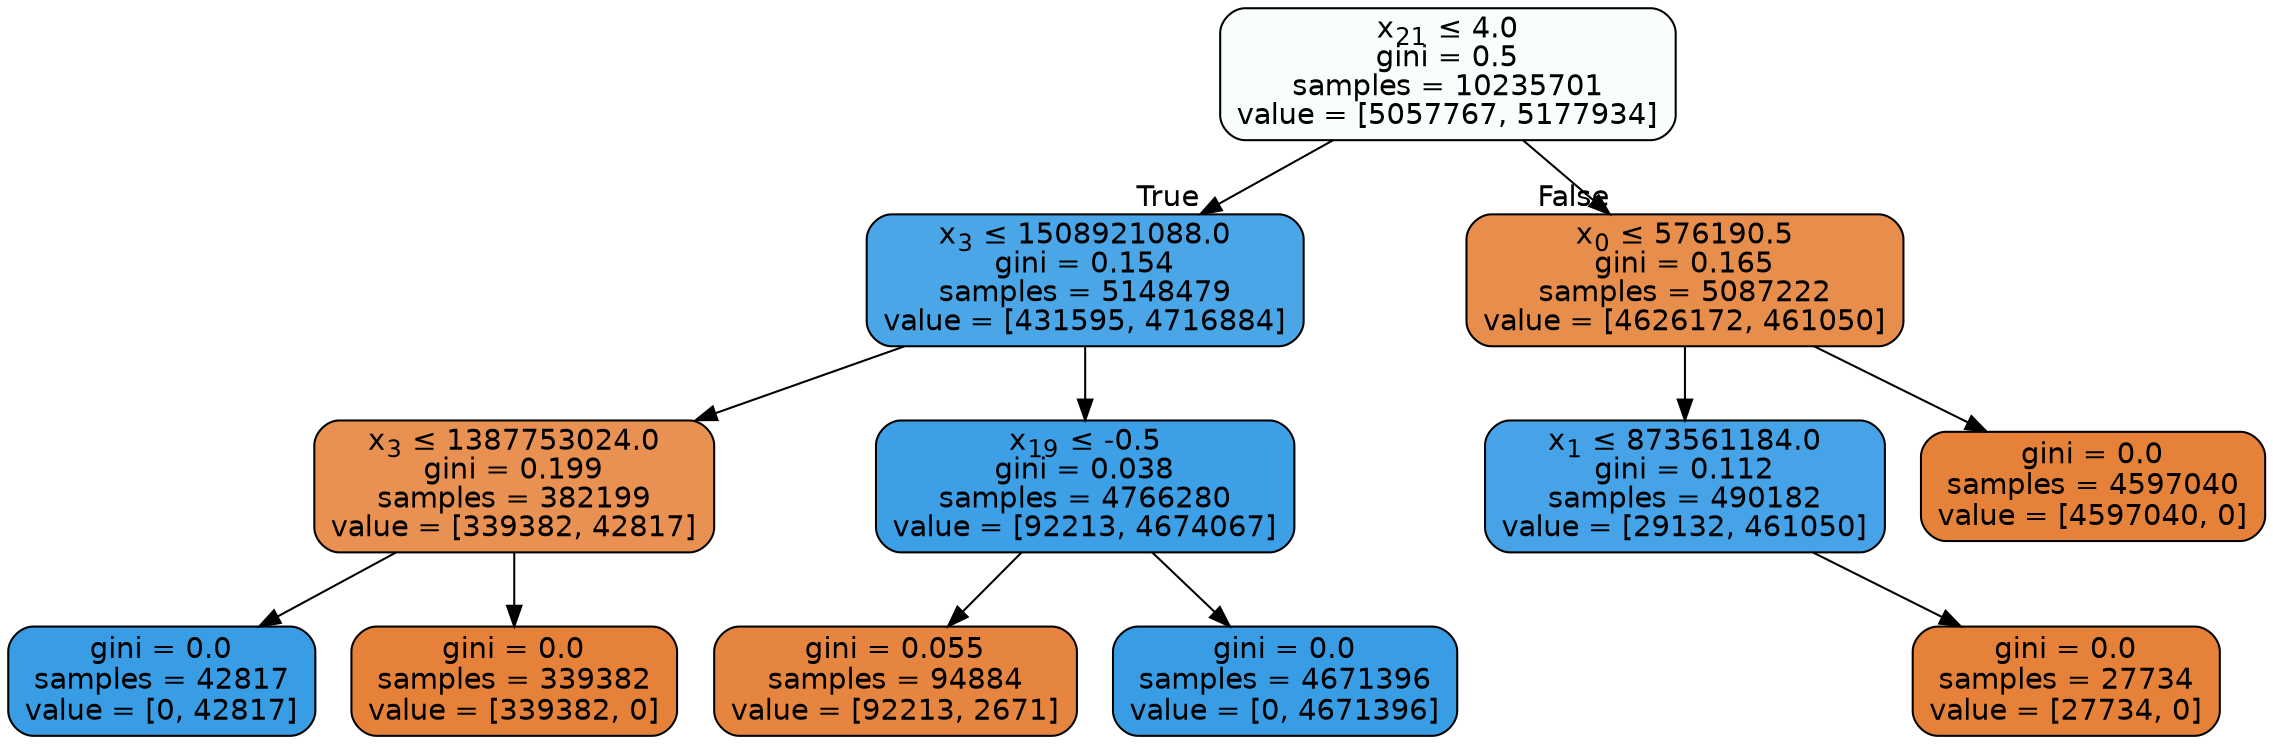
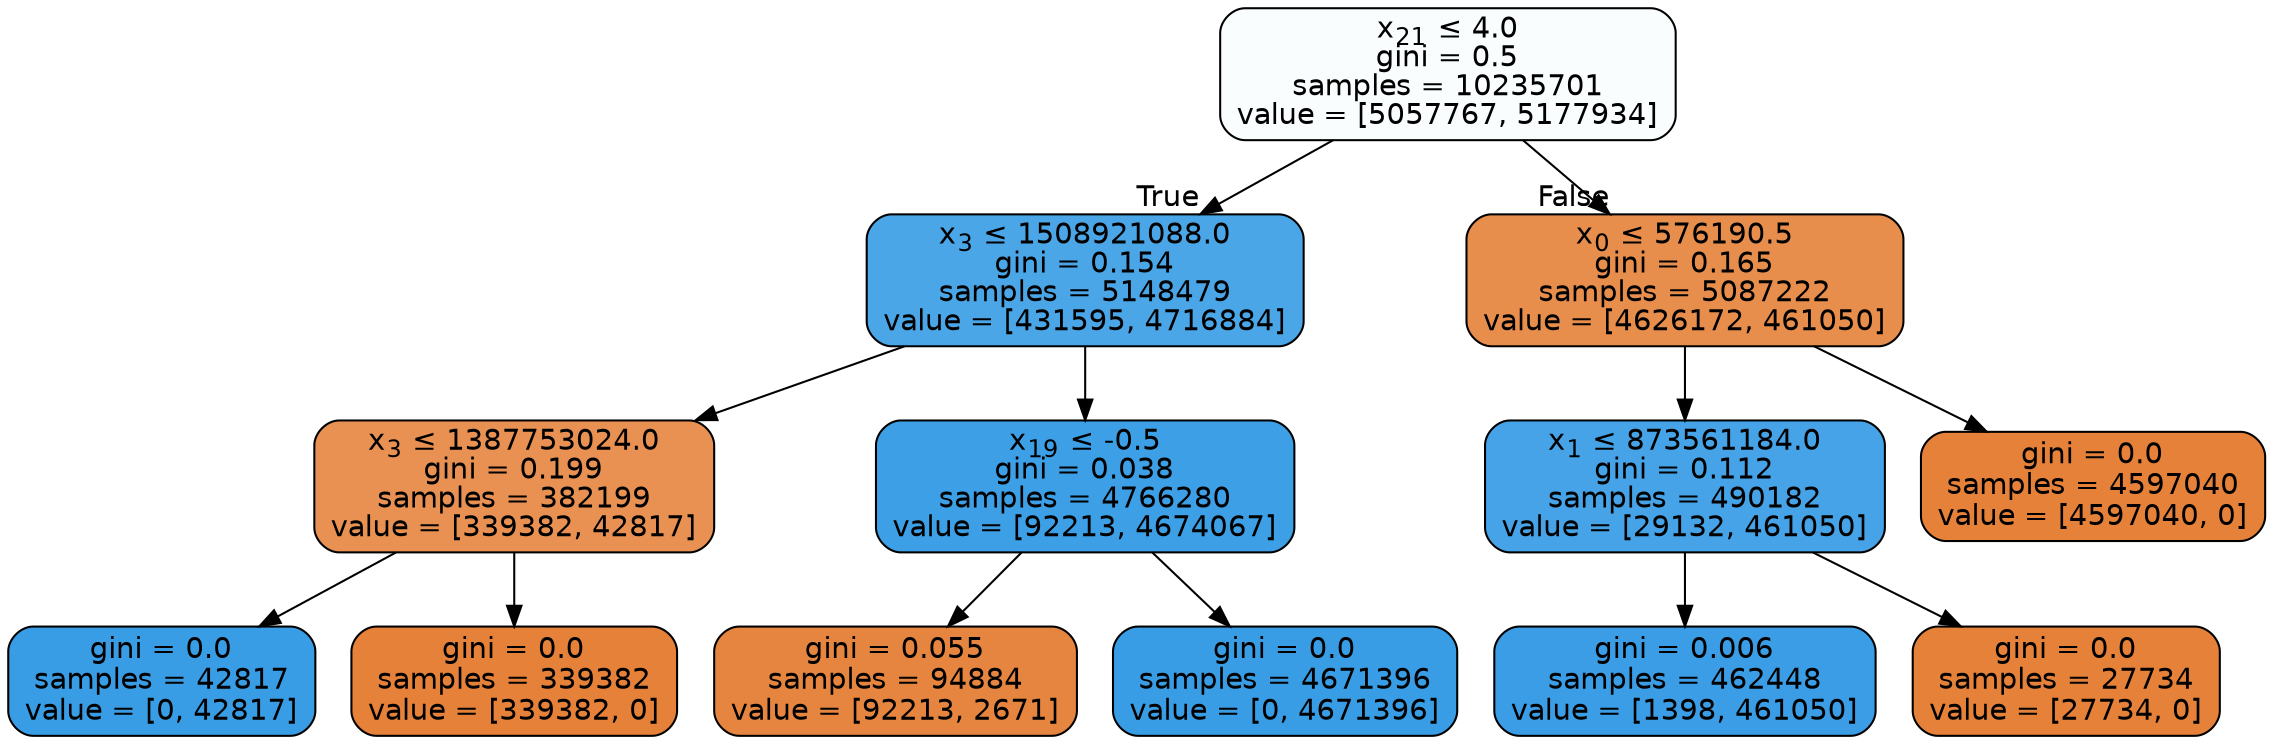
none -> (1685, 681)
